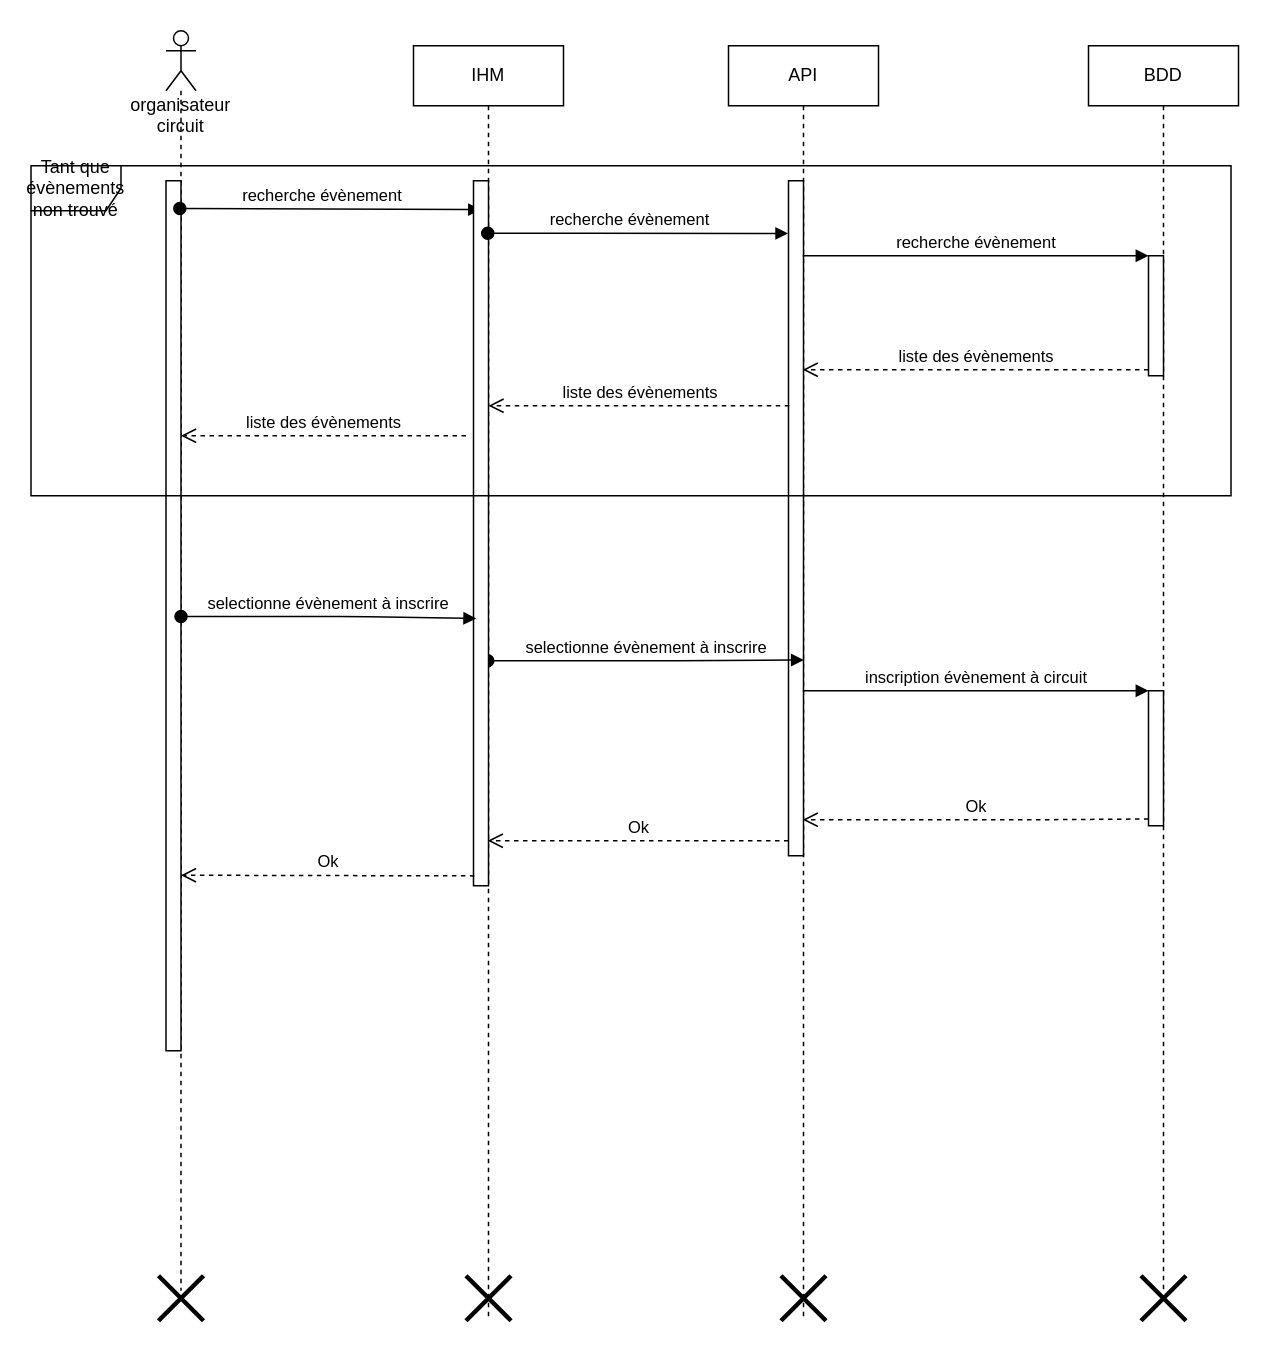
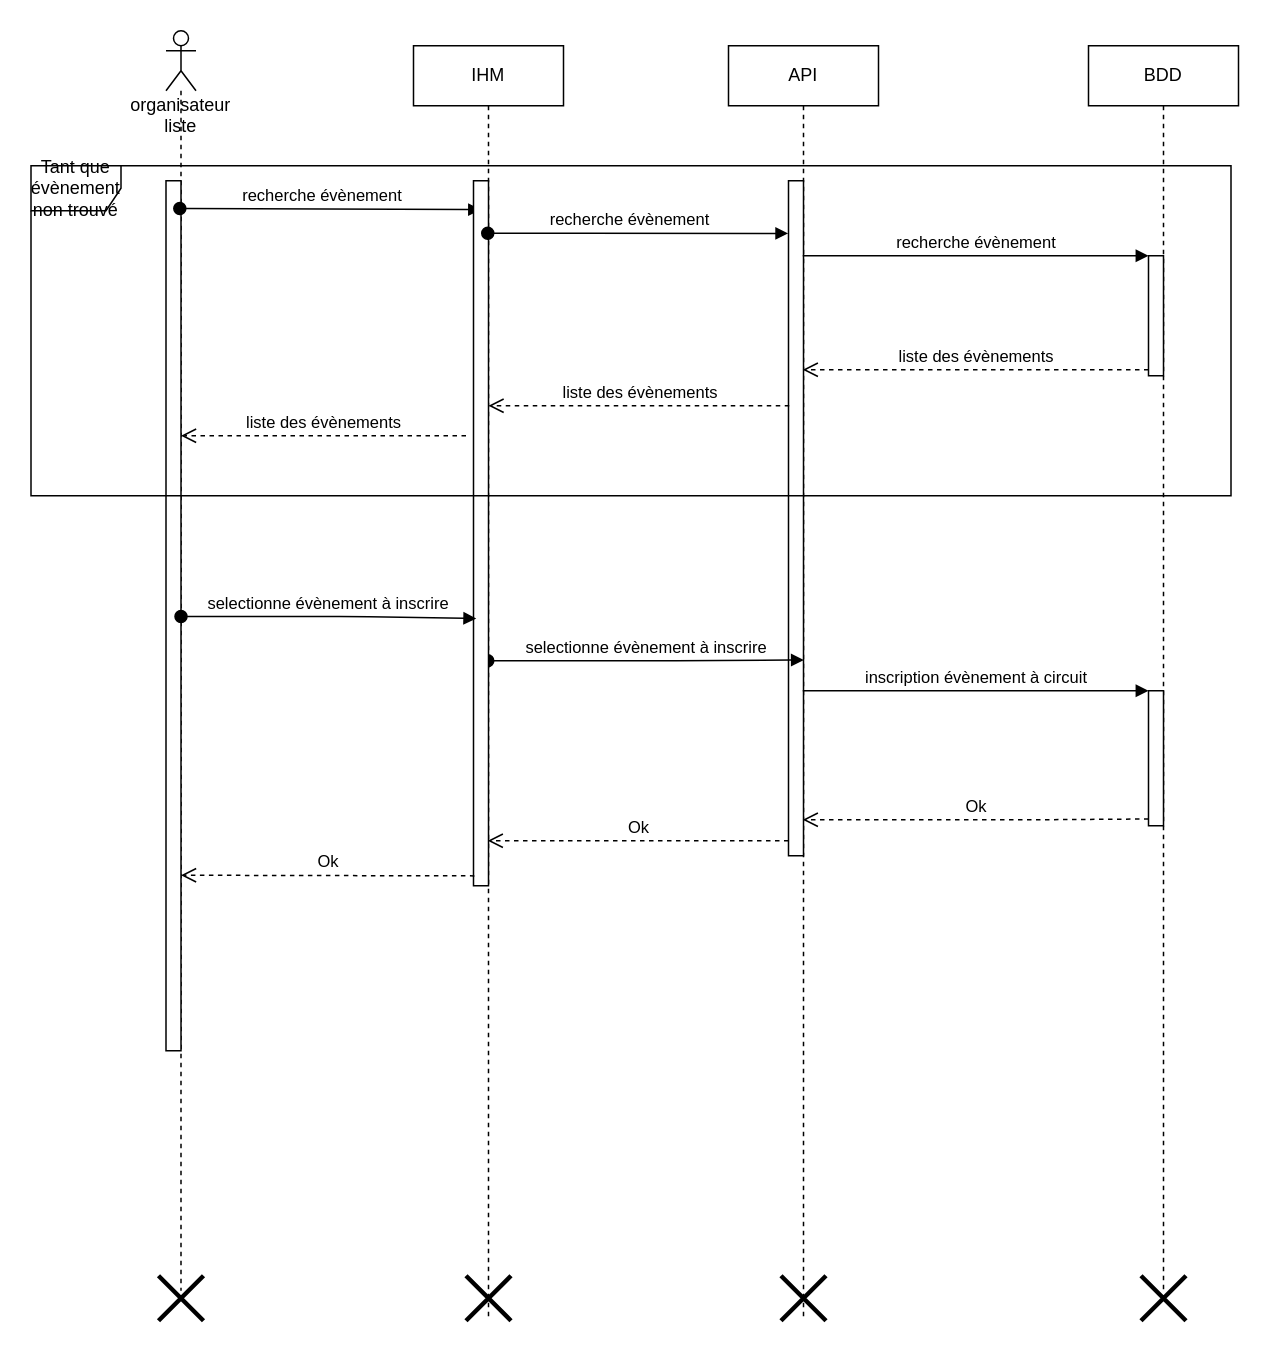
(181, 171) -> (181, 171)
(76, 188) -> (76, 188)
